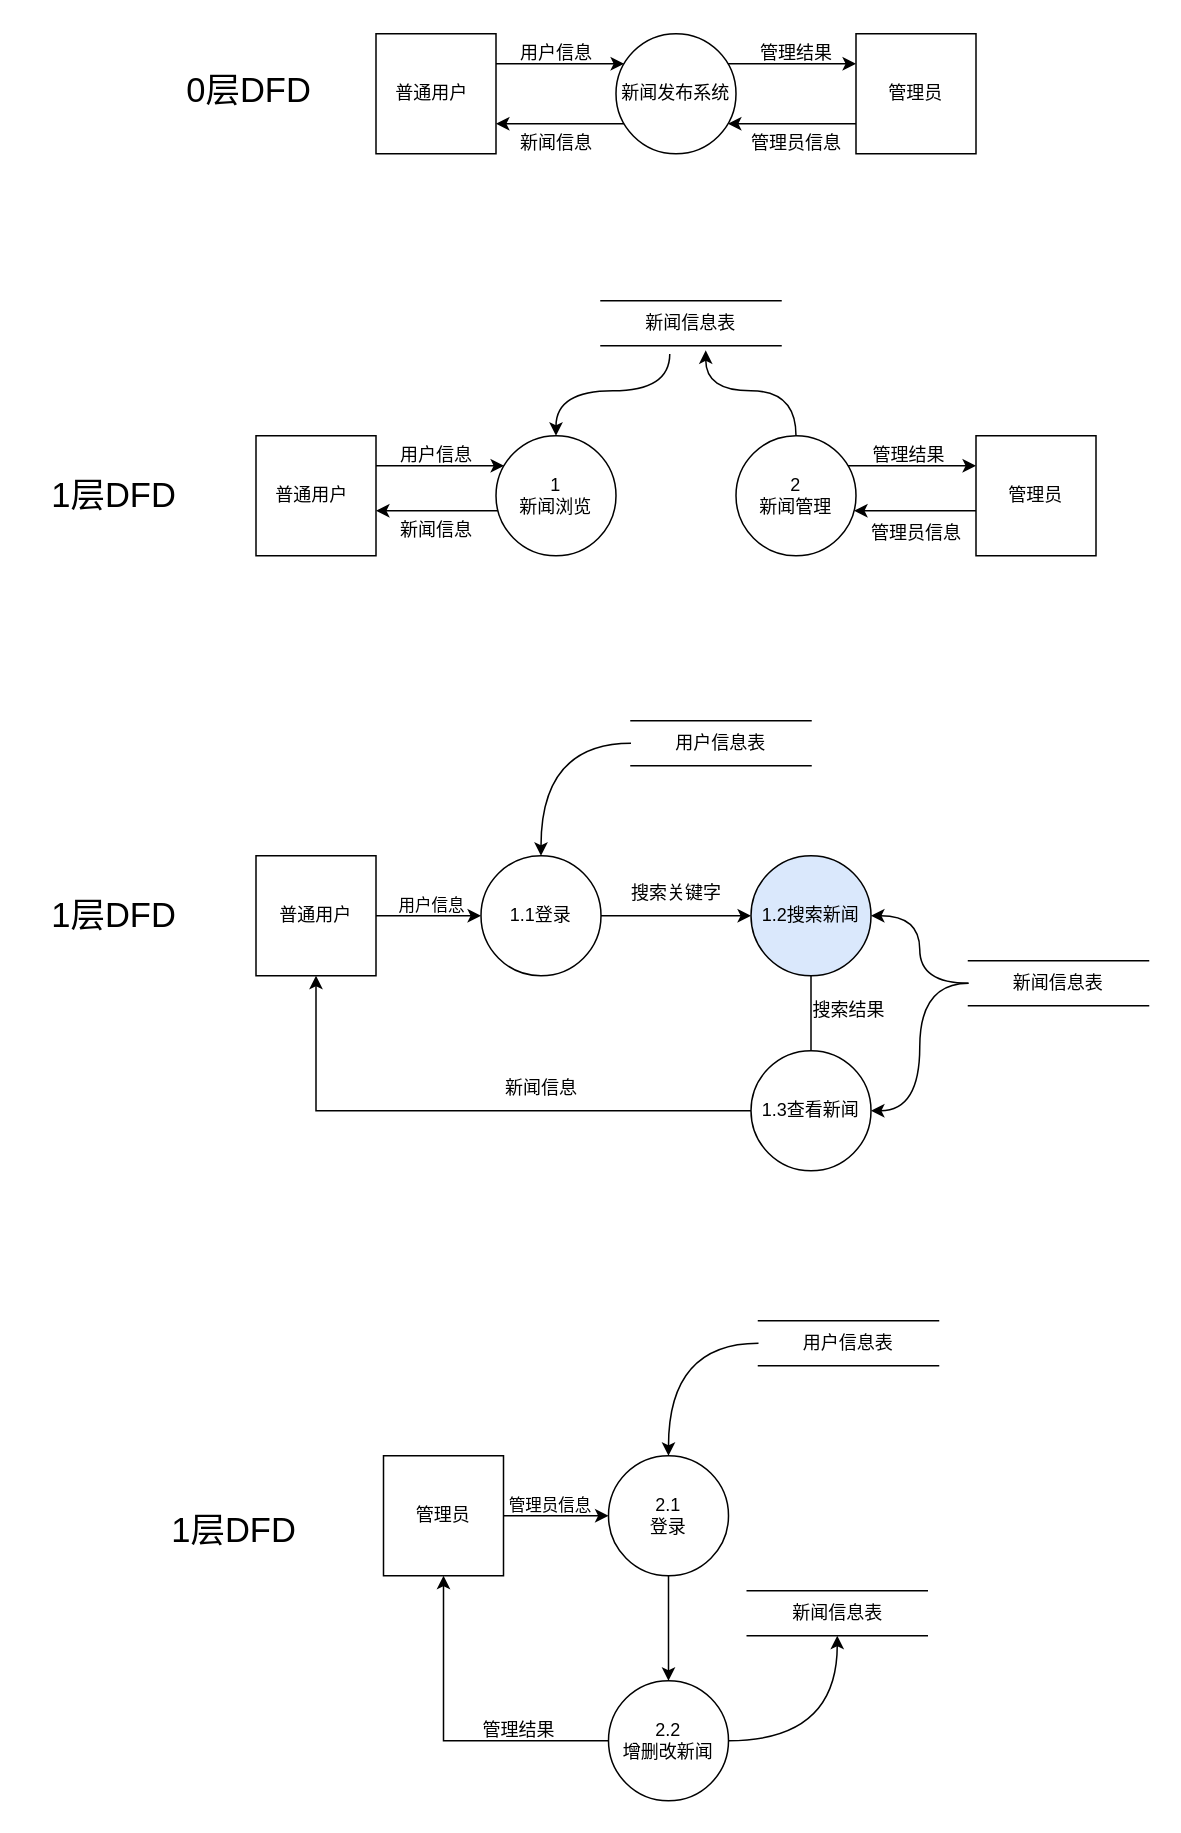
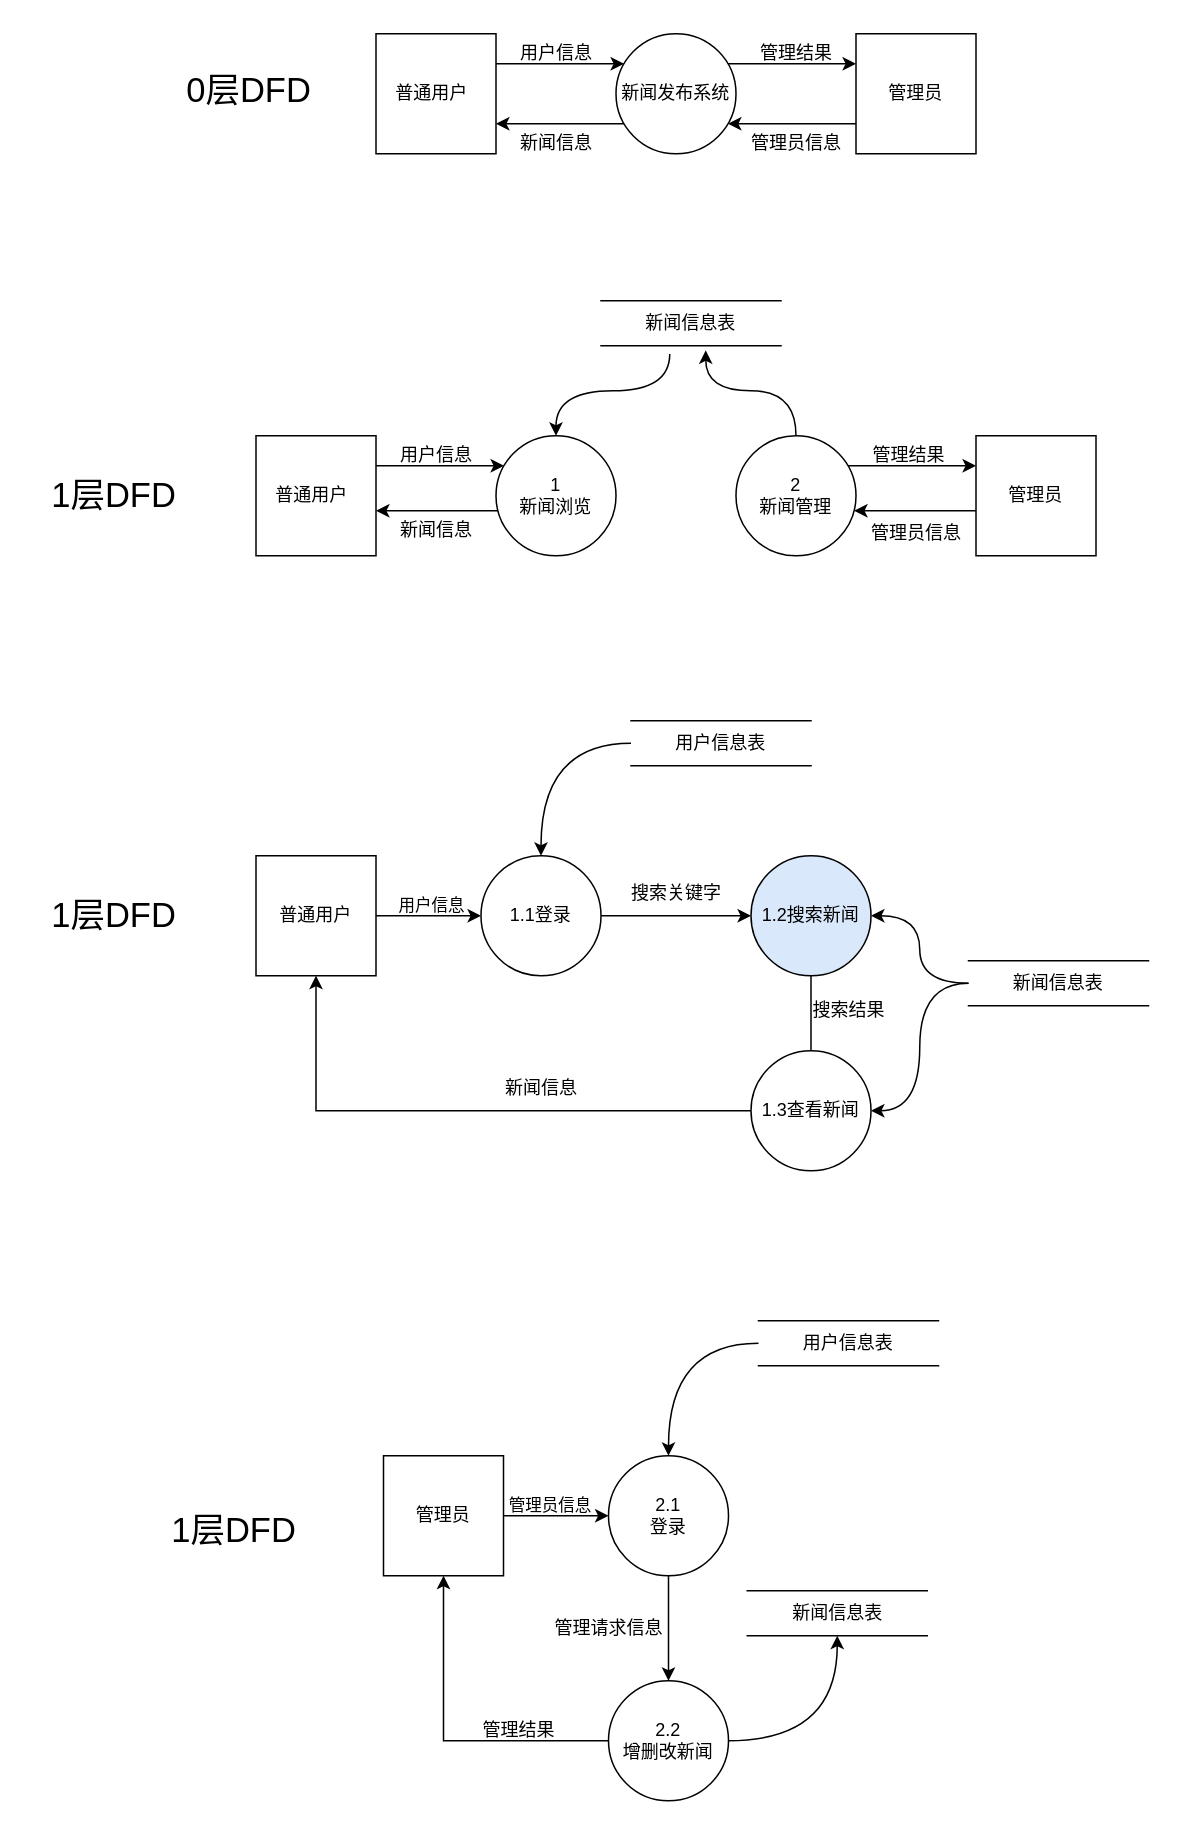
none -> (608, 1628)
